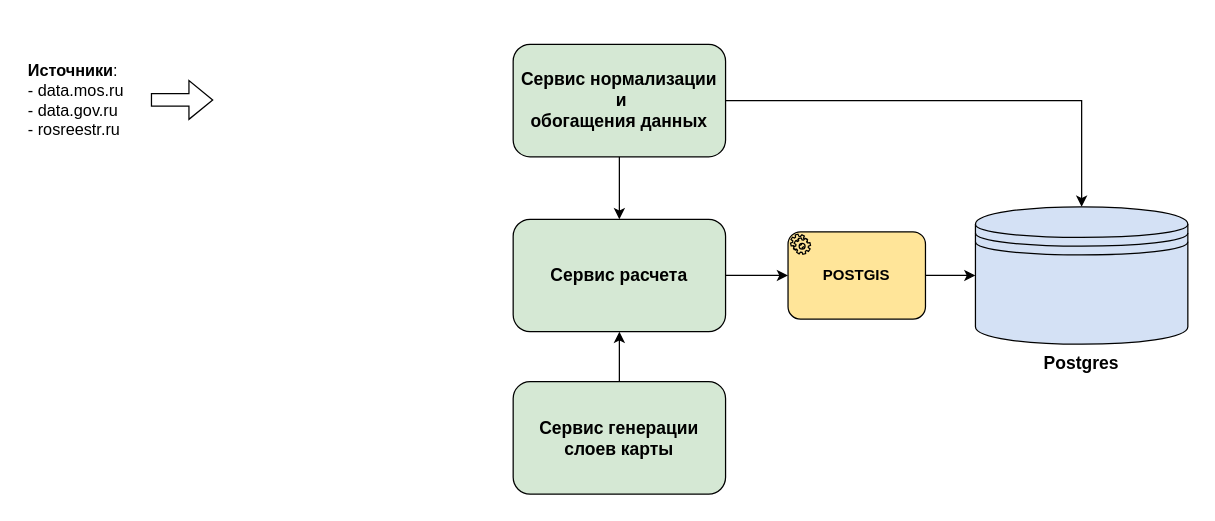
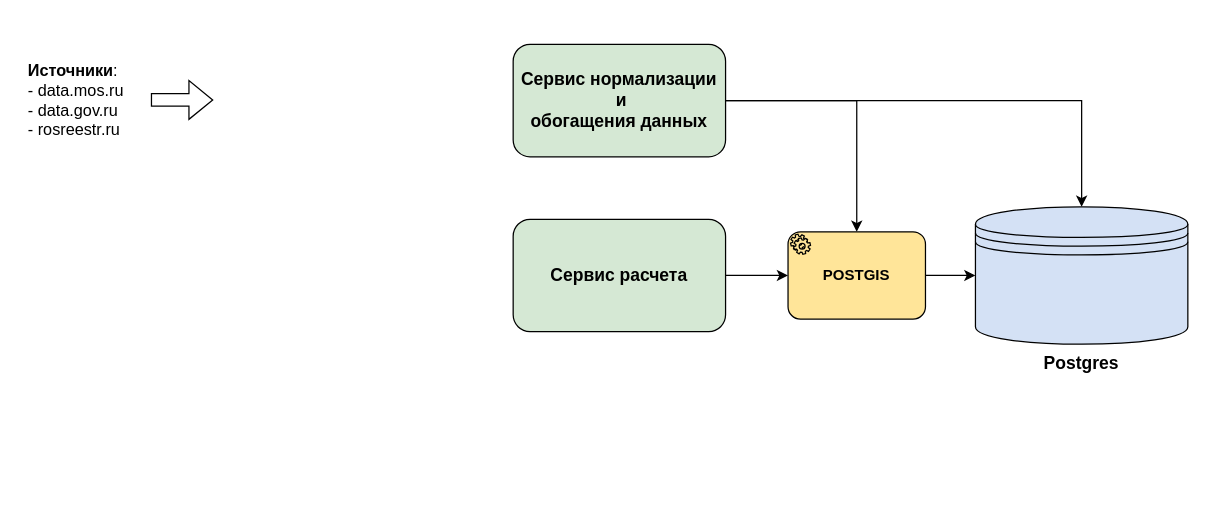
(619, 184) -> (857, 163)
(619, 361) -> none
(619, 438) -> none
